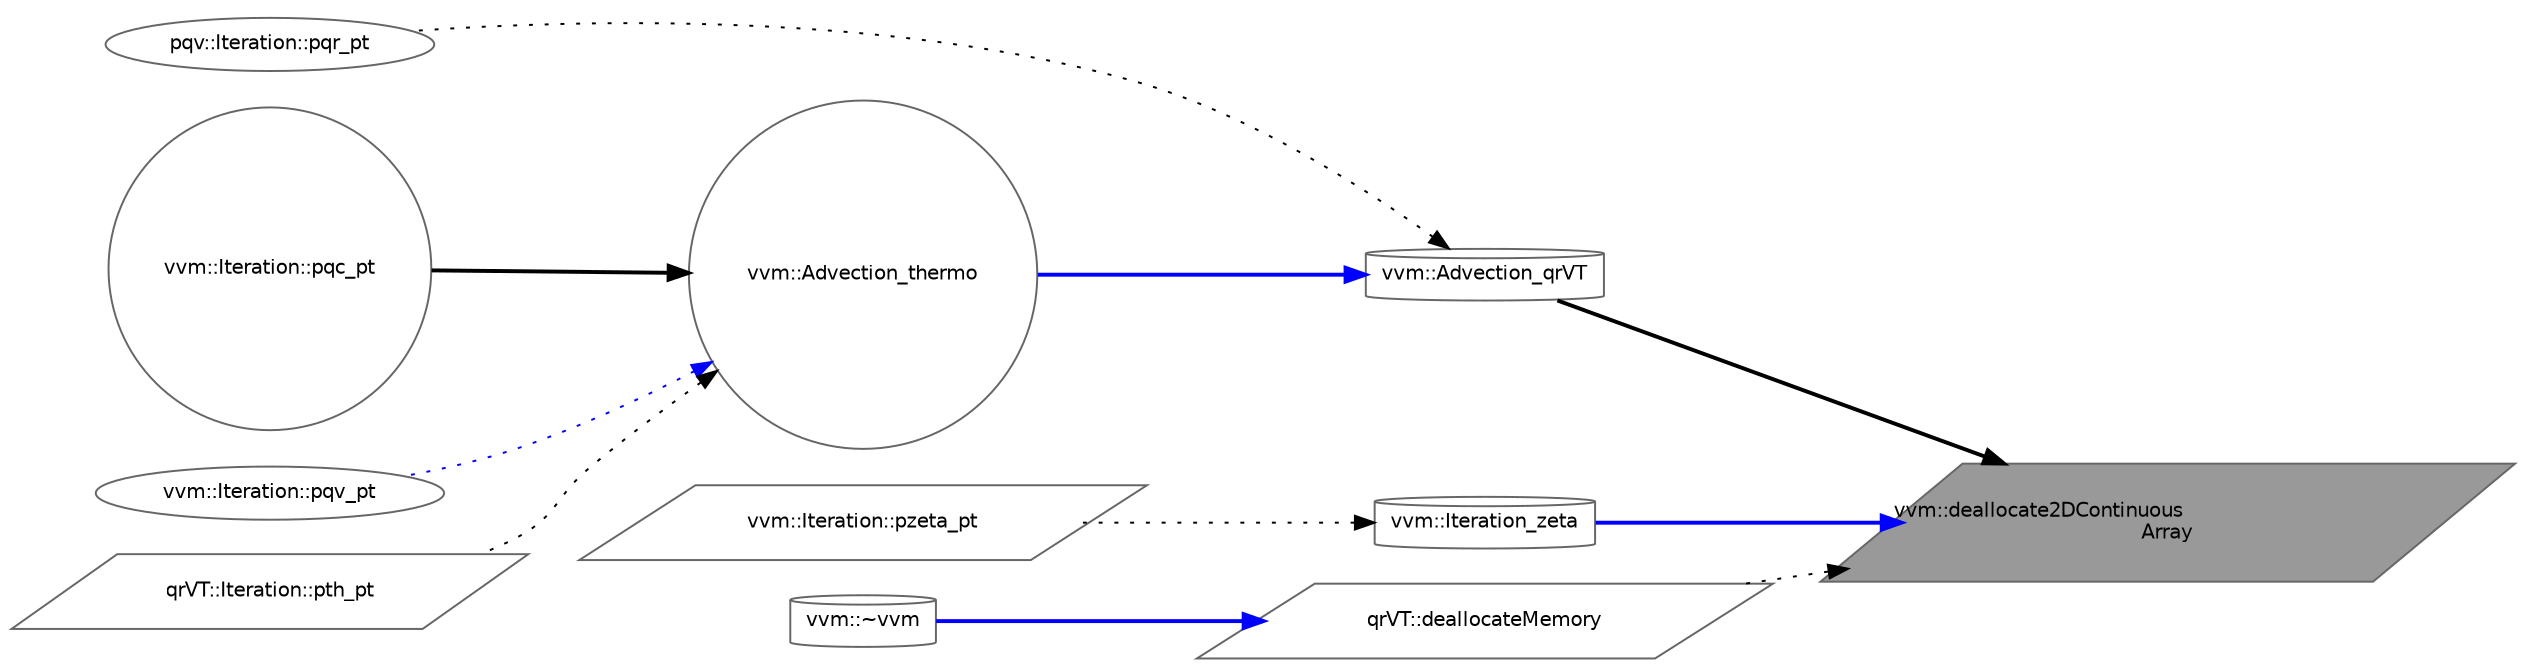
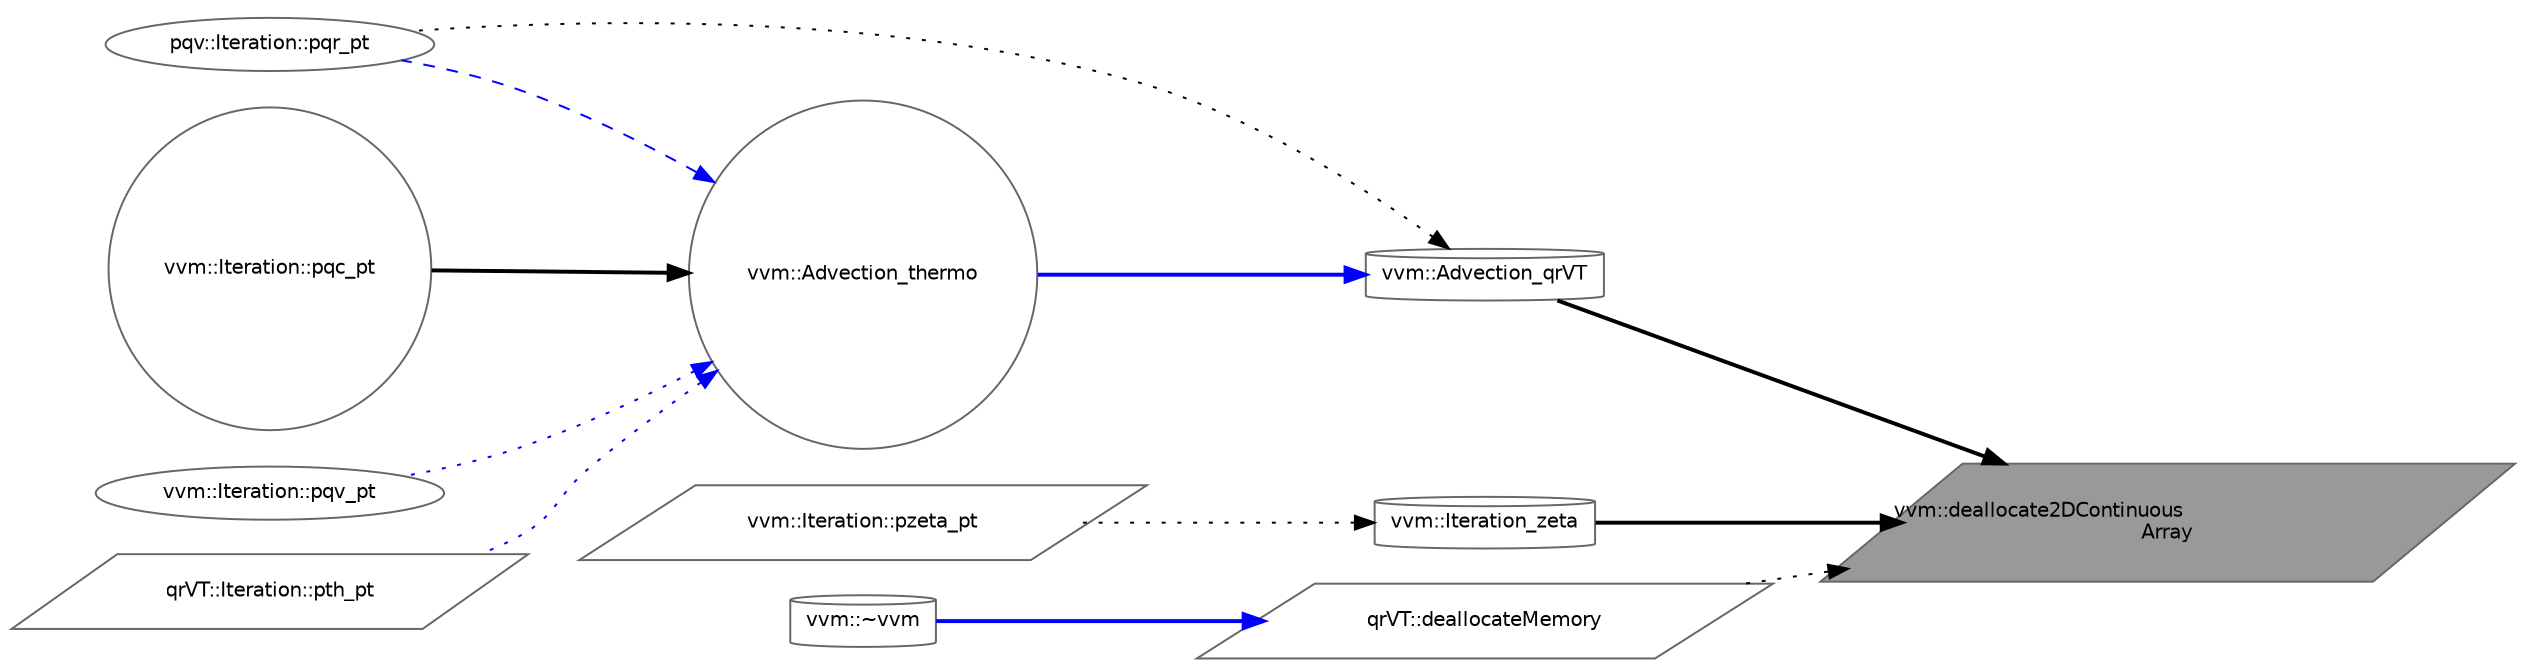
none -> (554, 103)
(589, 468) -> (589, 468)
(1738, 523) -> (1738, 523)
